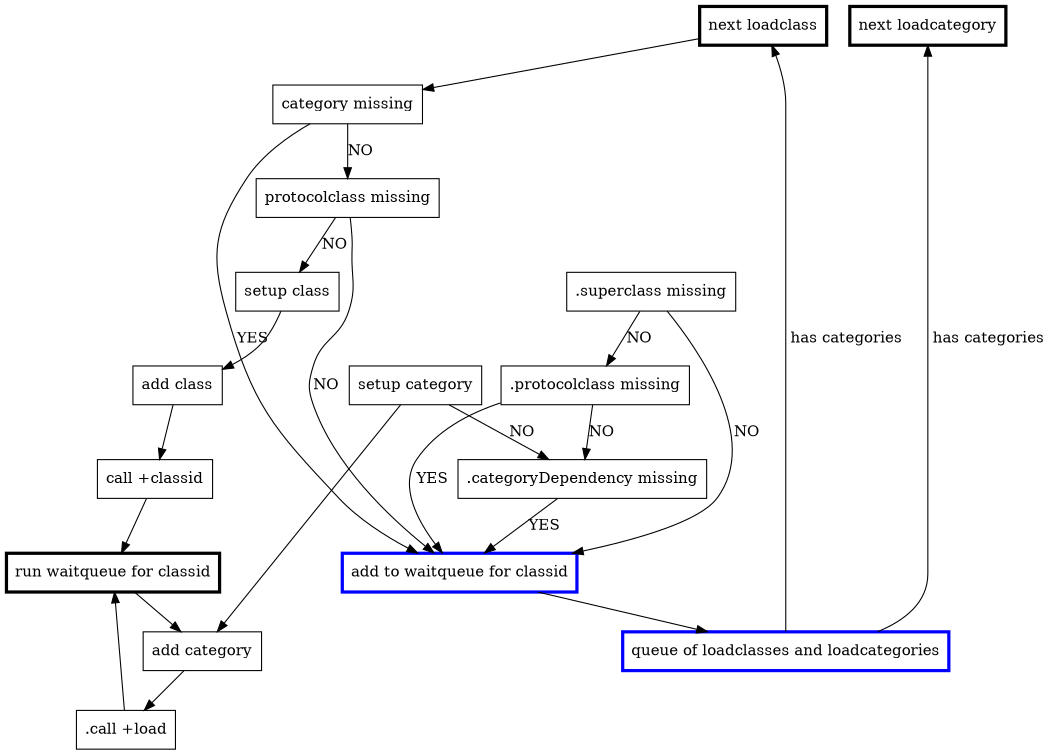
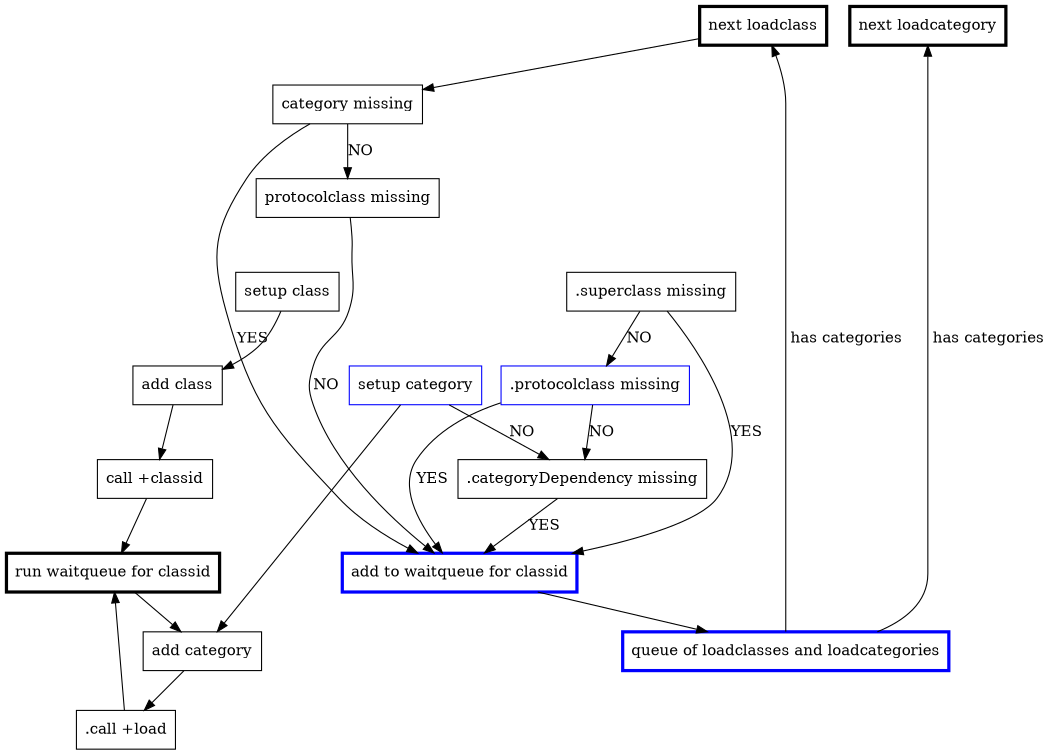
(321, 240) -> none
(415, 385) -> (415, 385)
(595, 385) -> (595, 385)
(747, 432) -> (747, 432)
